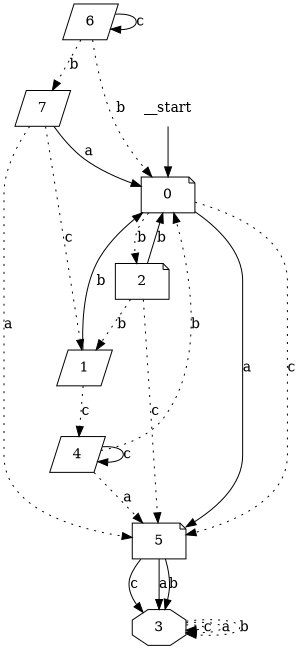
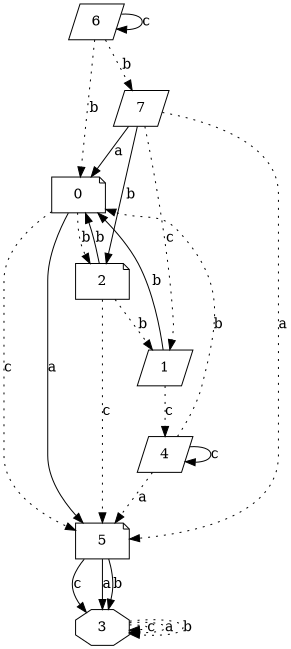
(168, 108) -> none
none -> (123, 190)
